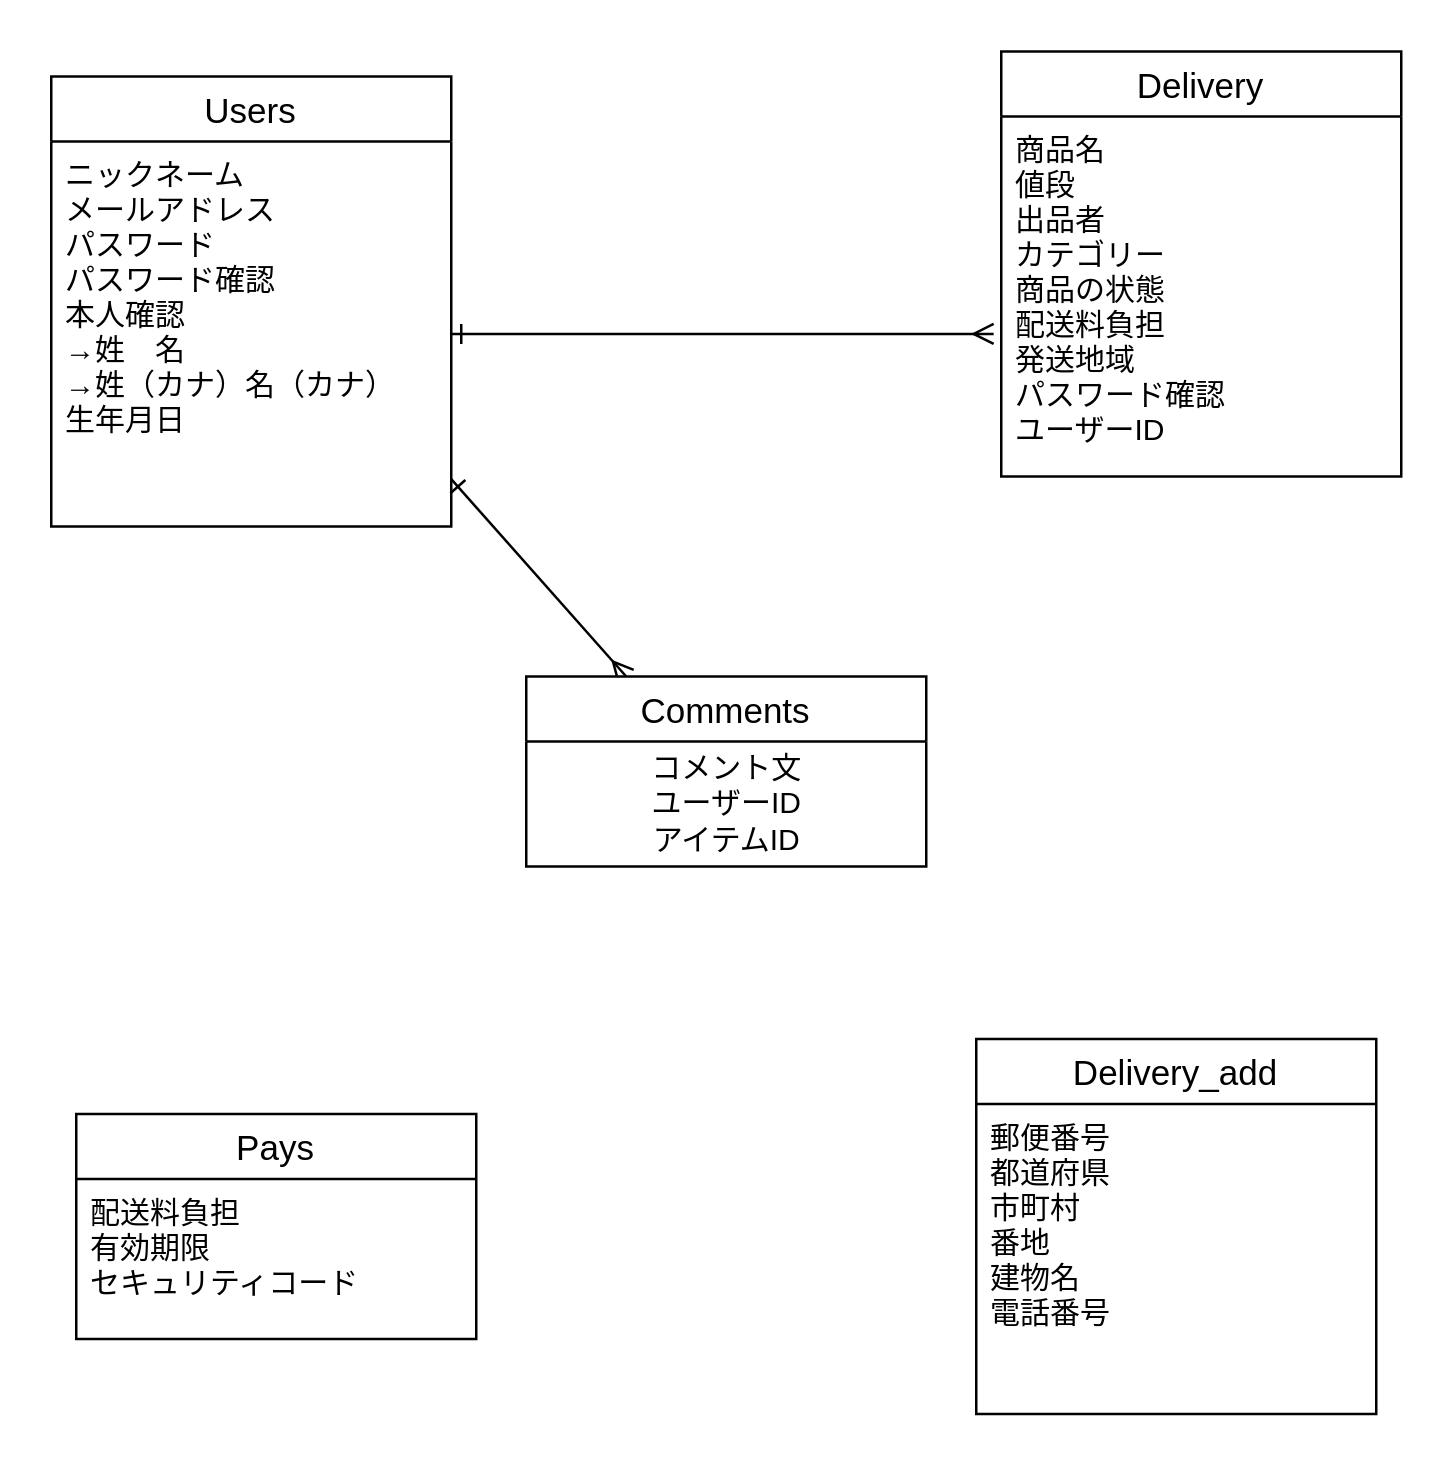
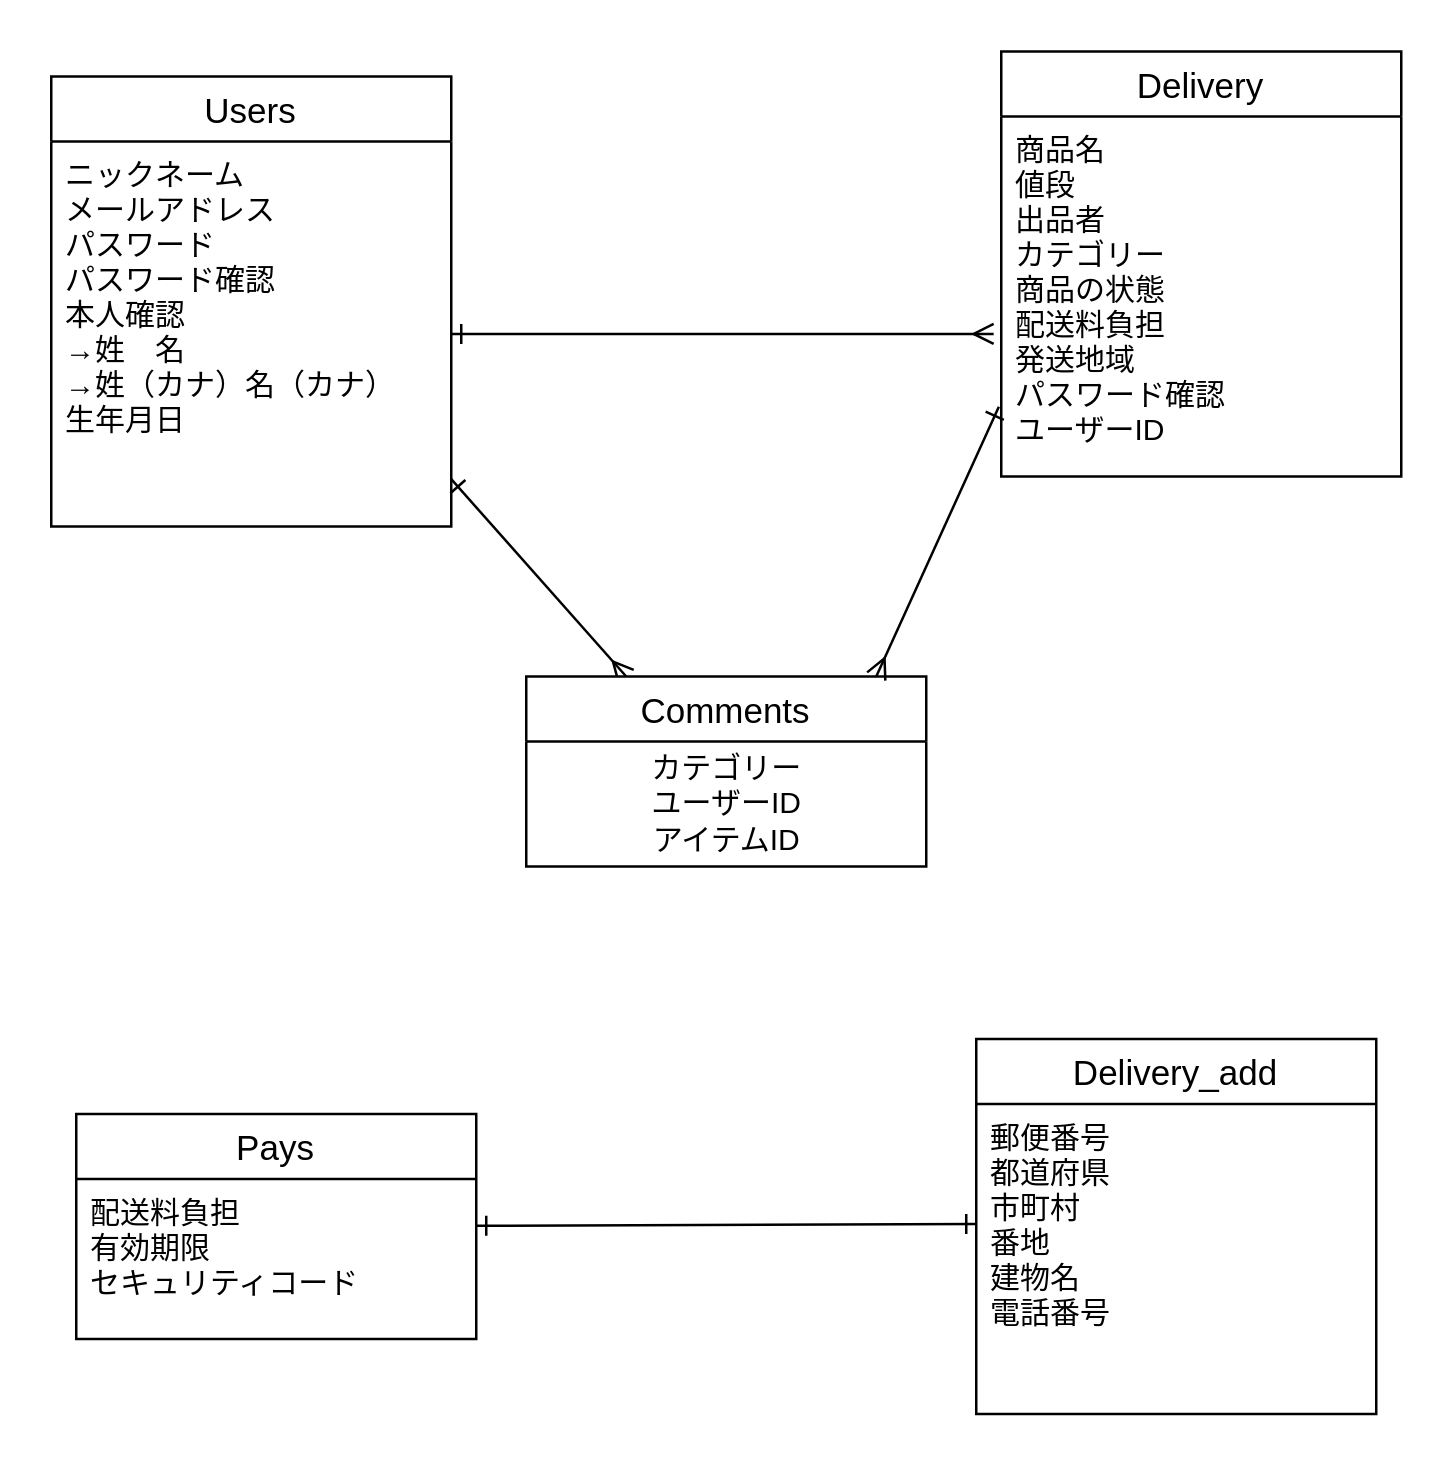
none -> (937, 543)
(728, 804) -> (728, 804)
none -> (726, 1225)
